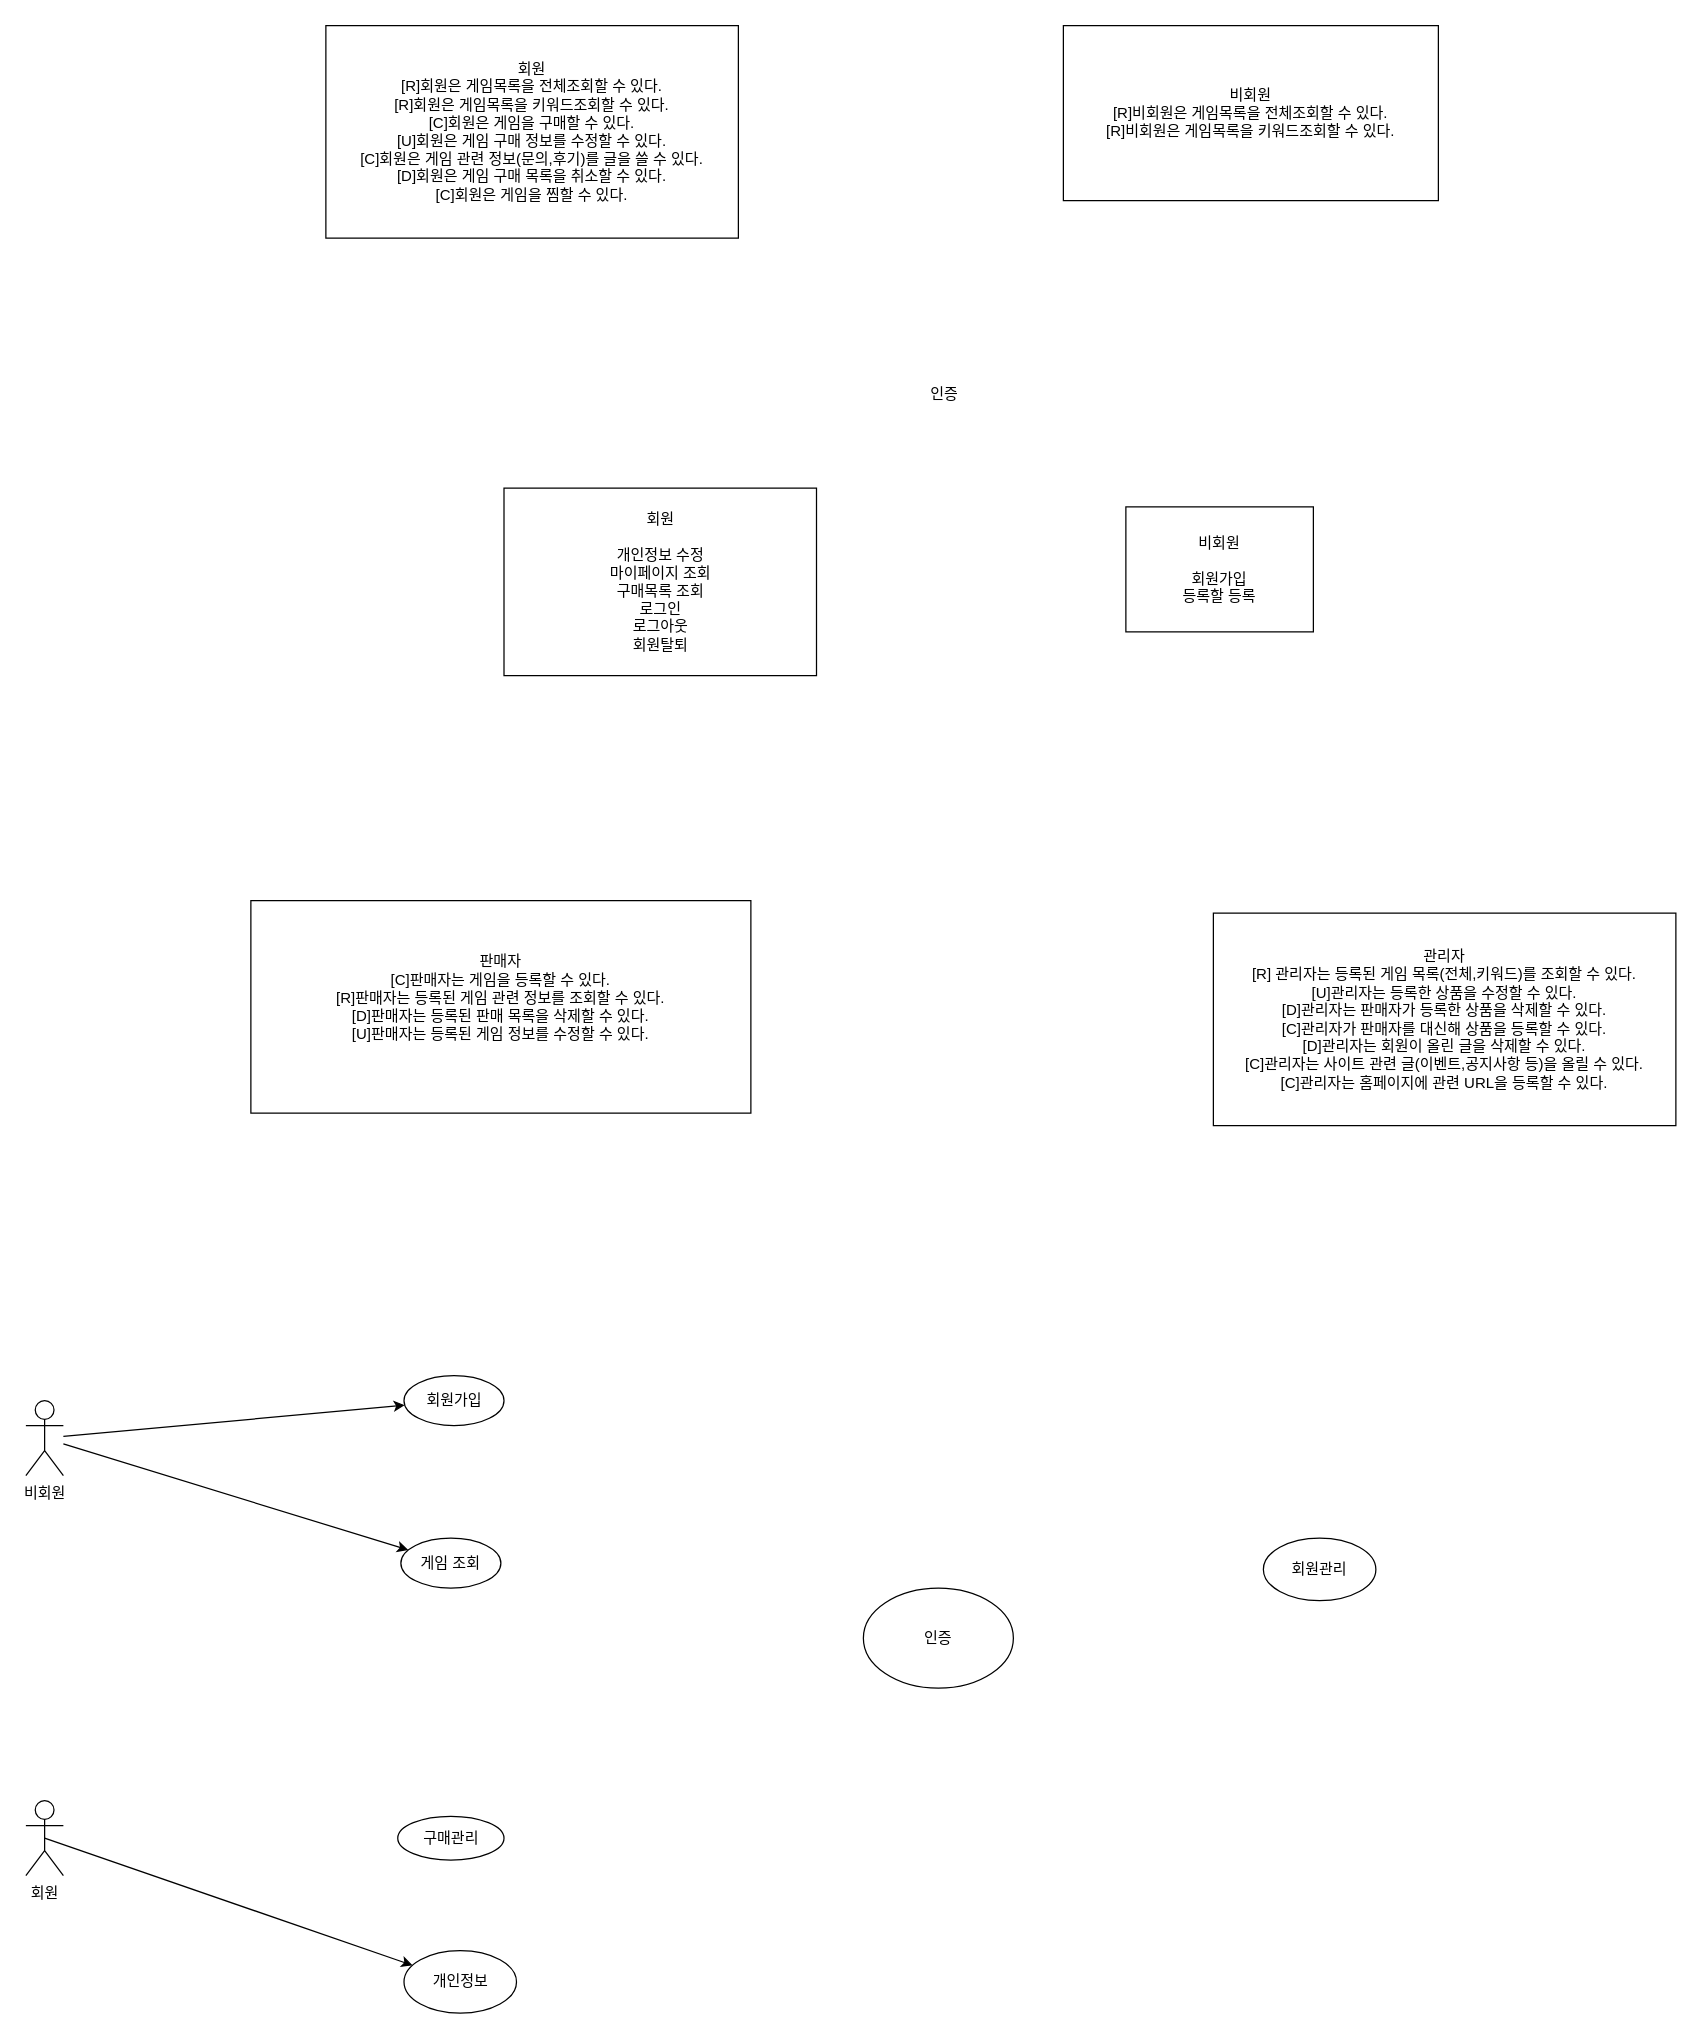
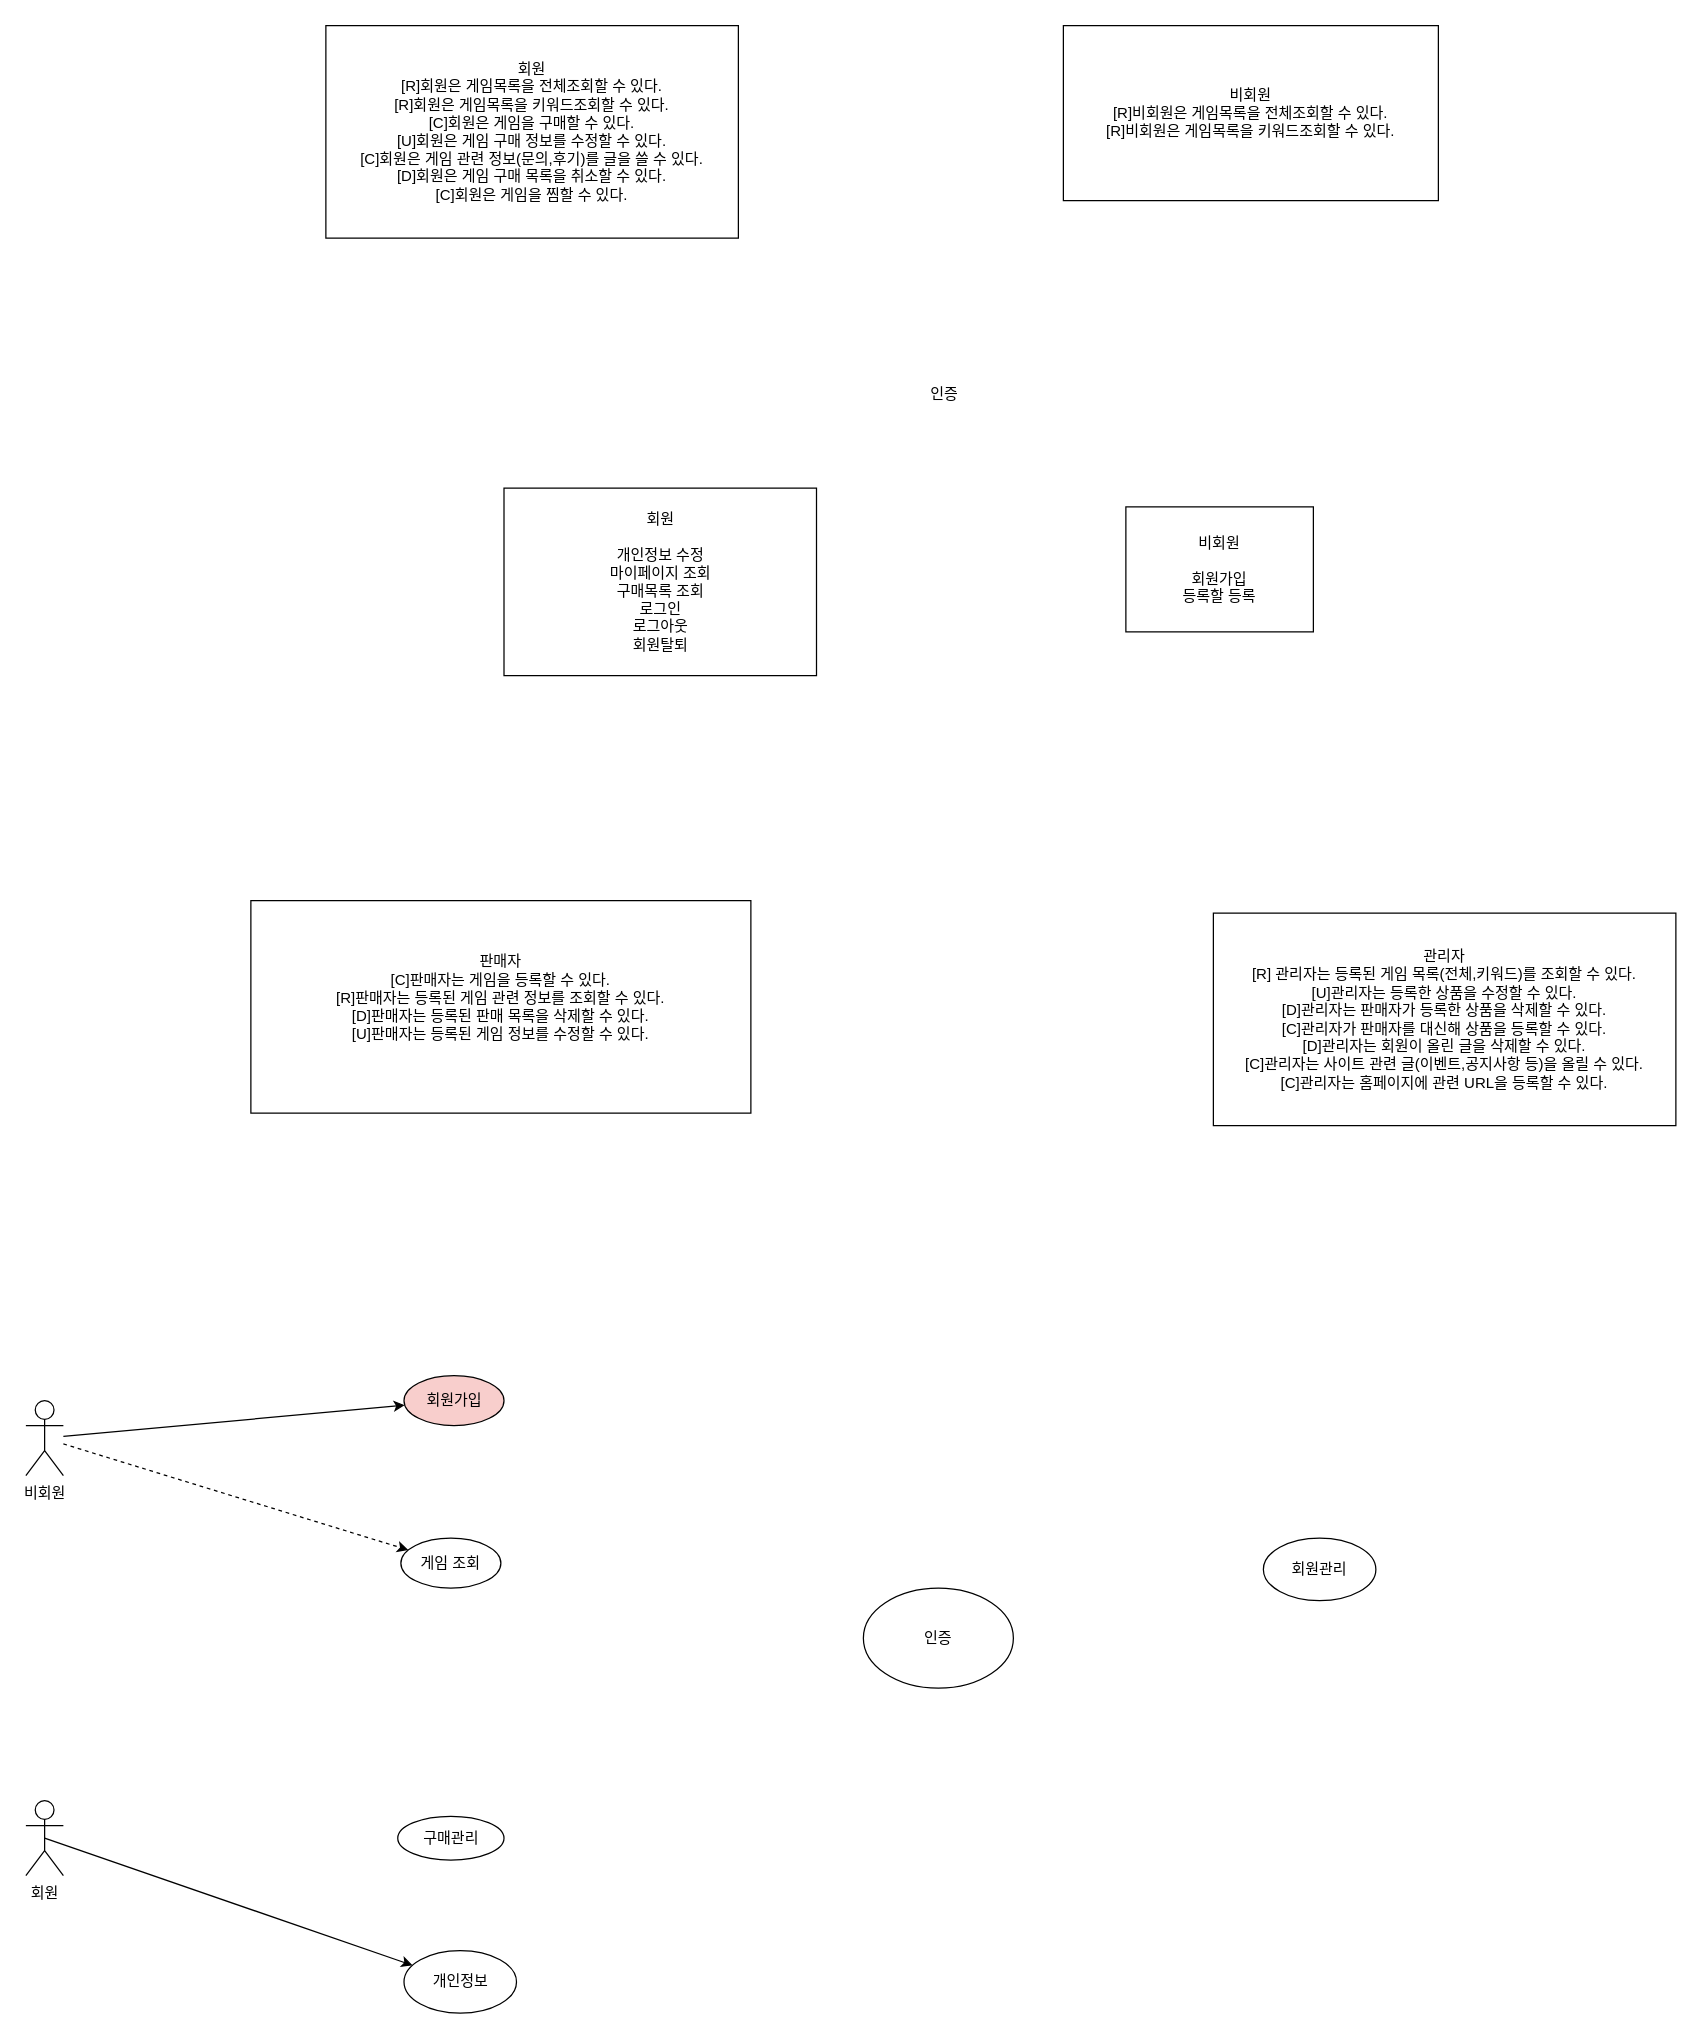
(454, 1401) -> (454, 1401)
(233, 1496) -> (233, 1496)
